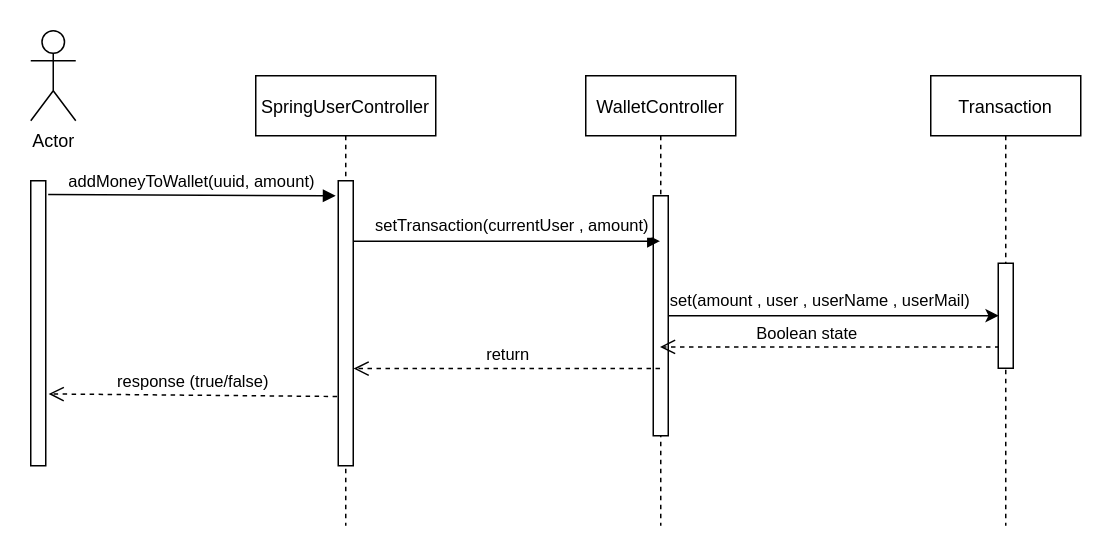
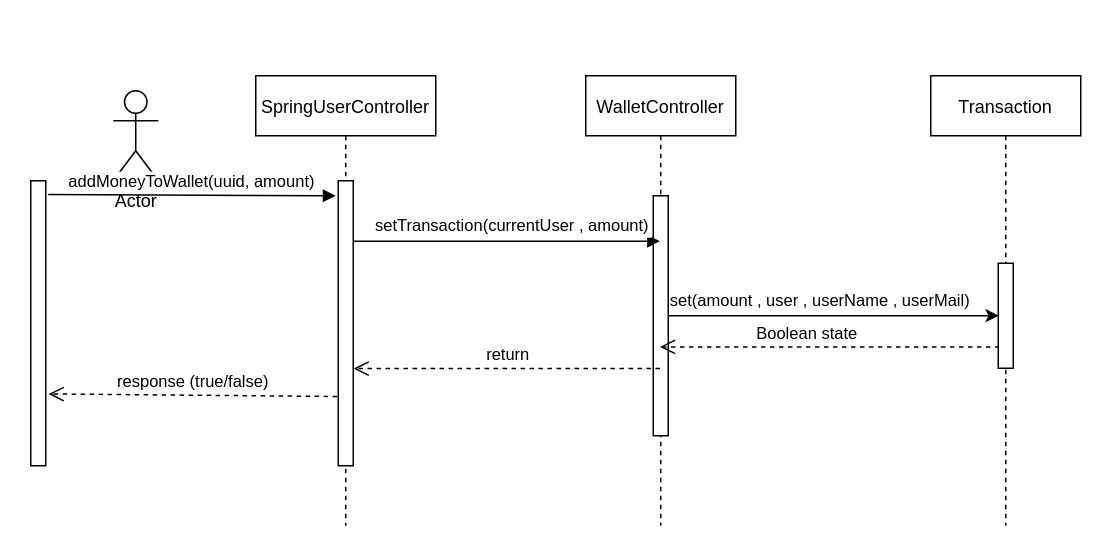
(53, 76) -> (136, 136)
